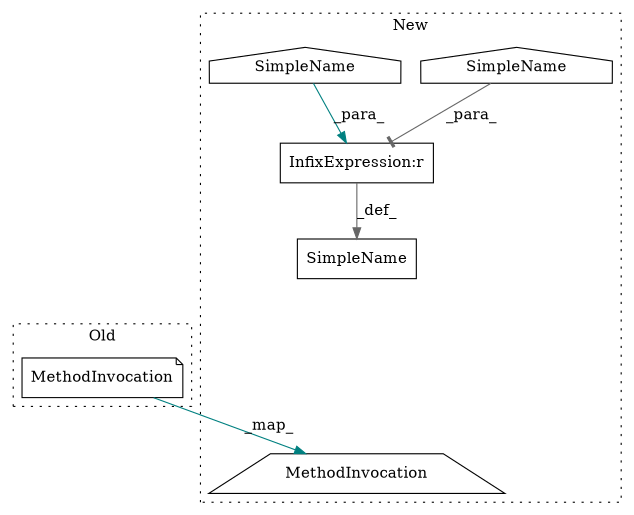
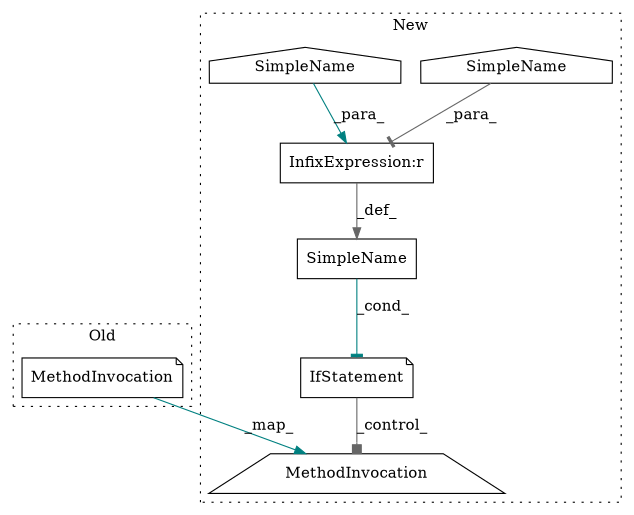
none -> (357, 378)
